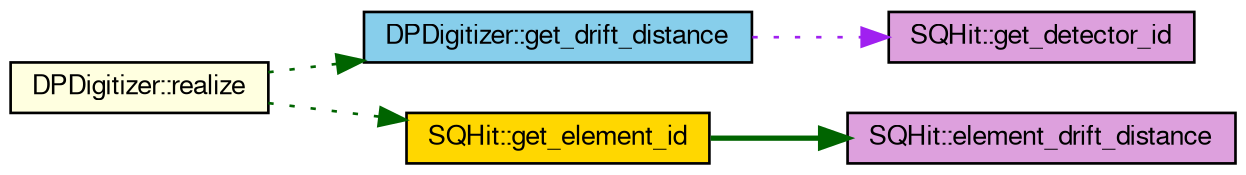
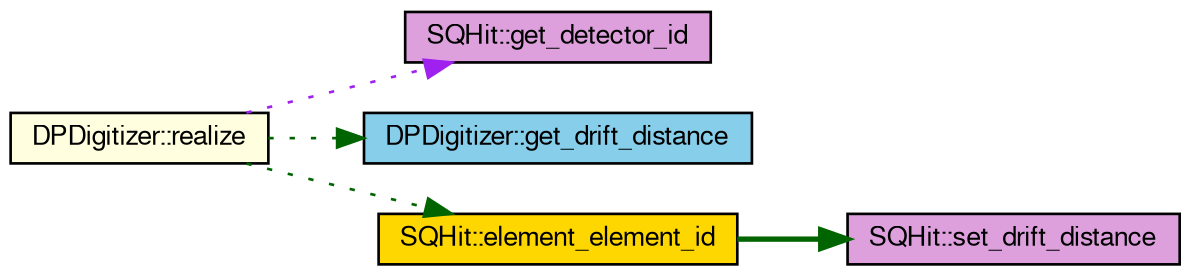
(807, 37) -> (336, 91)
(558, 138) -> (558, 239)
(1042, 138) -> (1014, 239)
